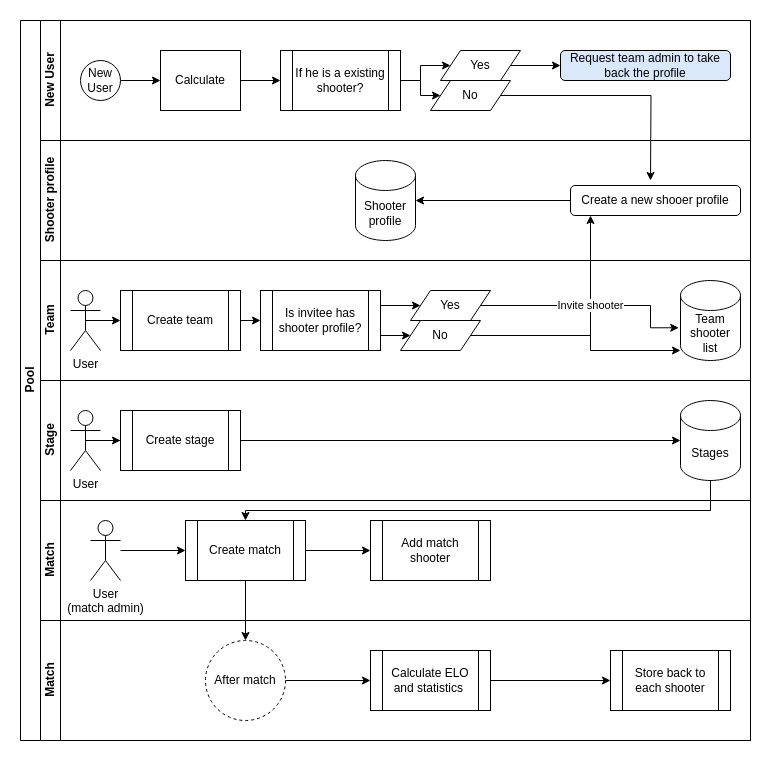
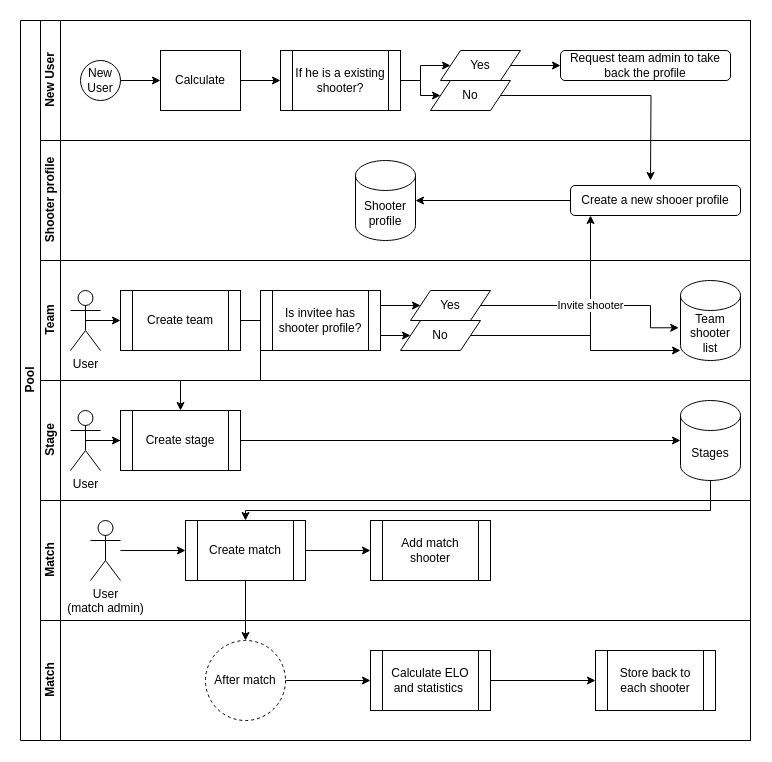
(646, 66) -> (646, 66)
(252, 321) -> (261, 364)
(671, 681) -> (656, 681)
